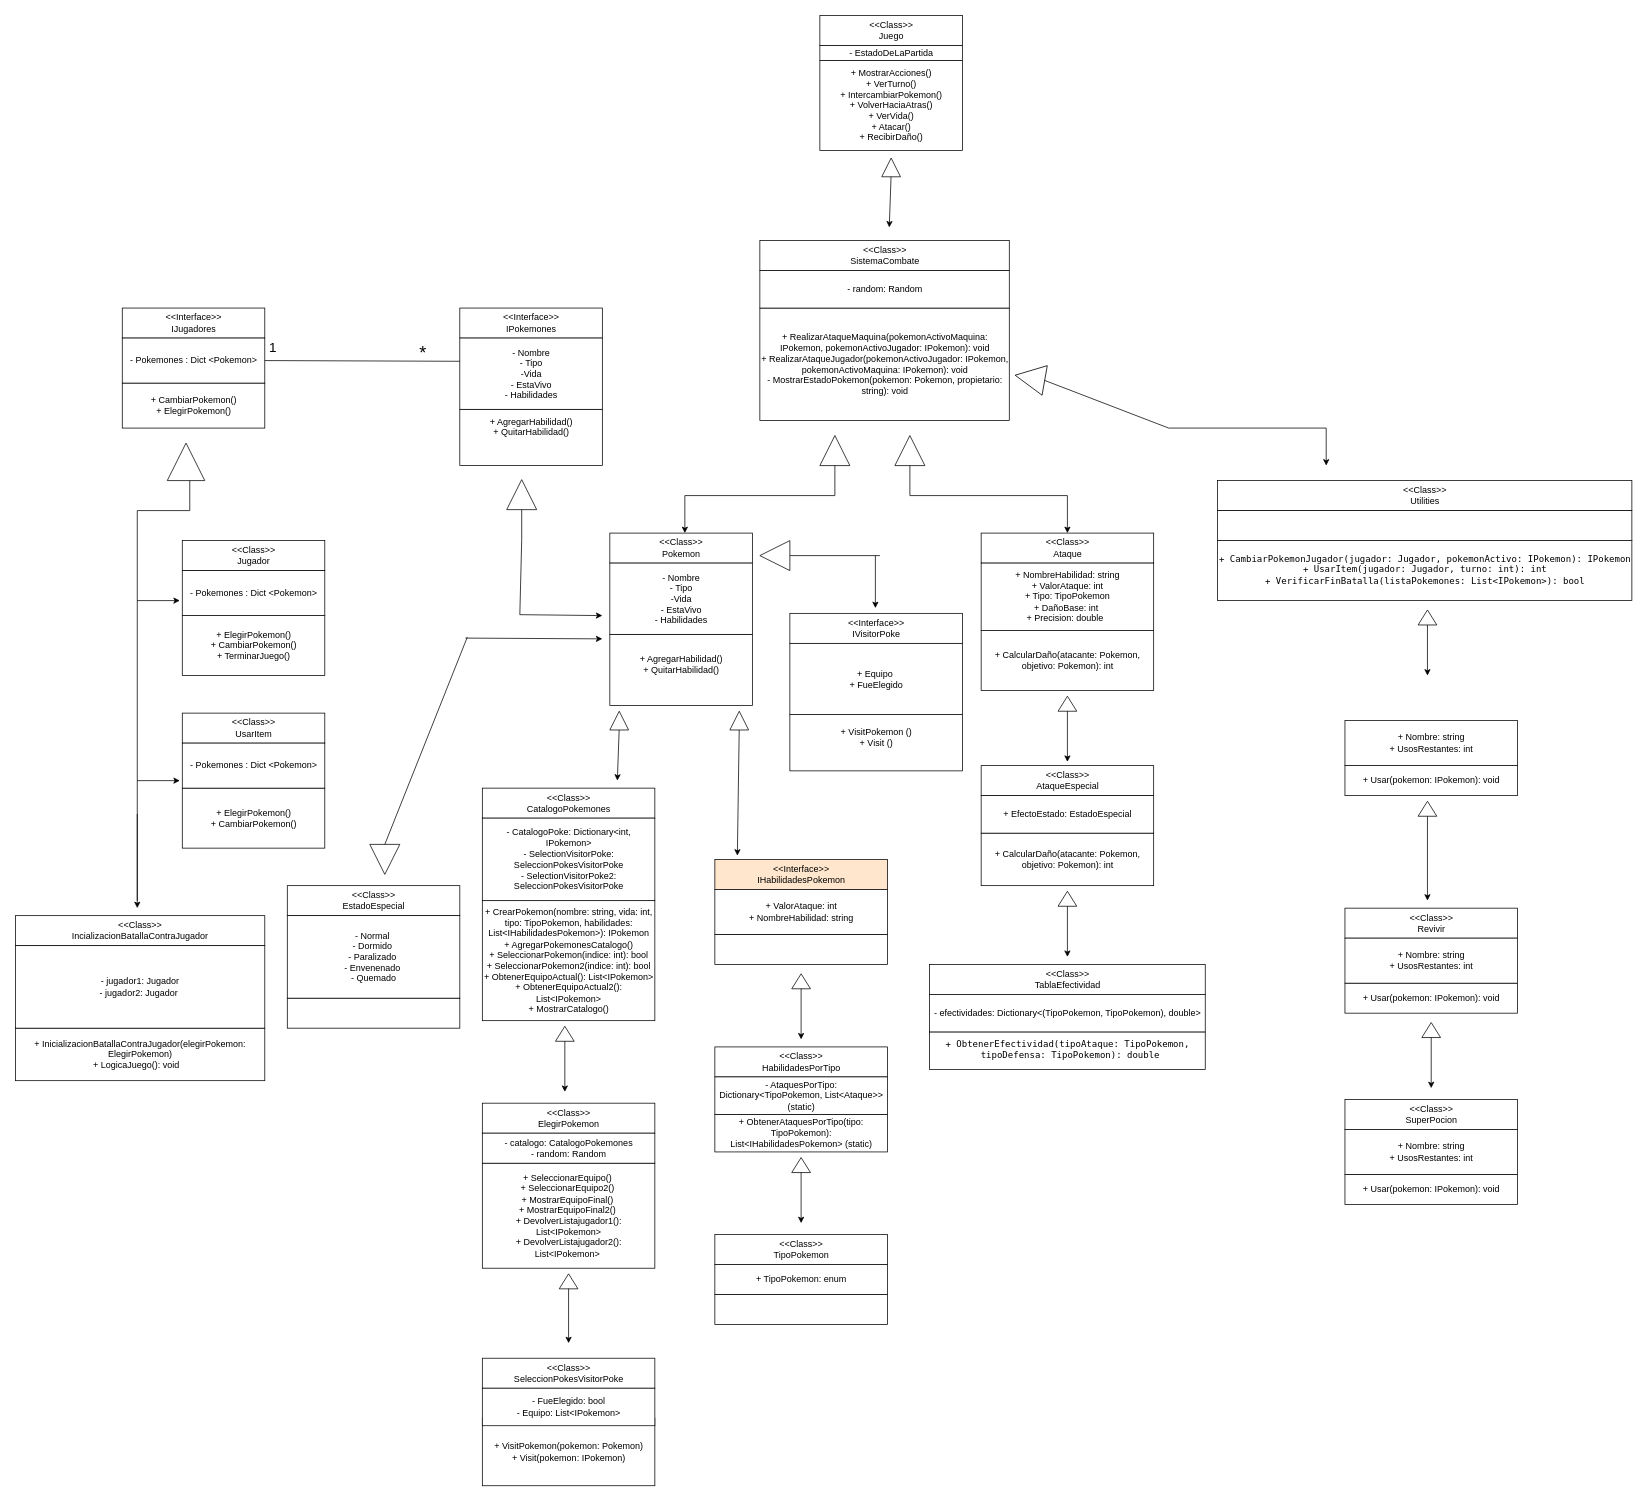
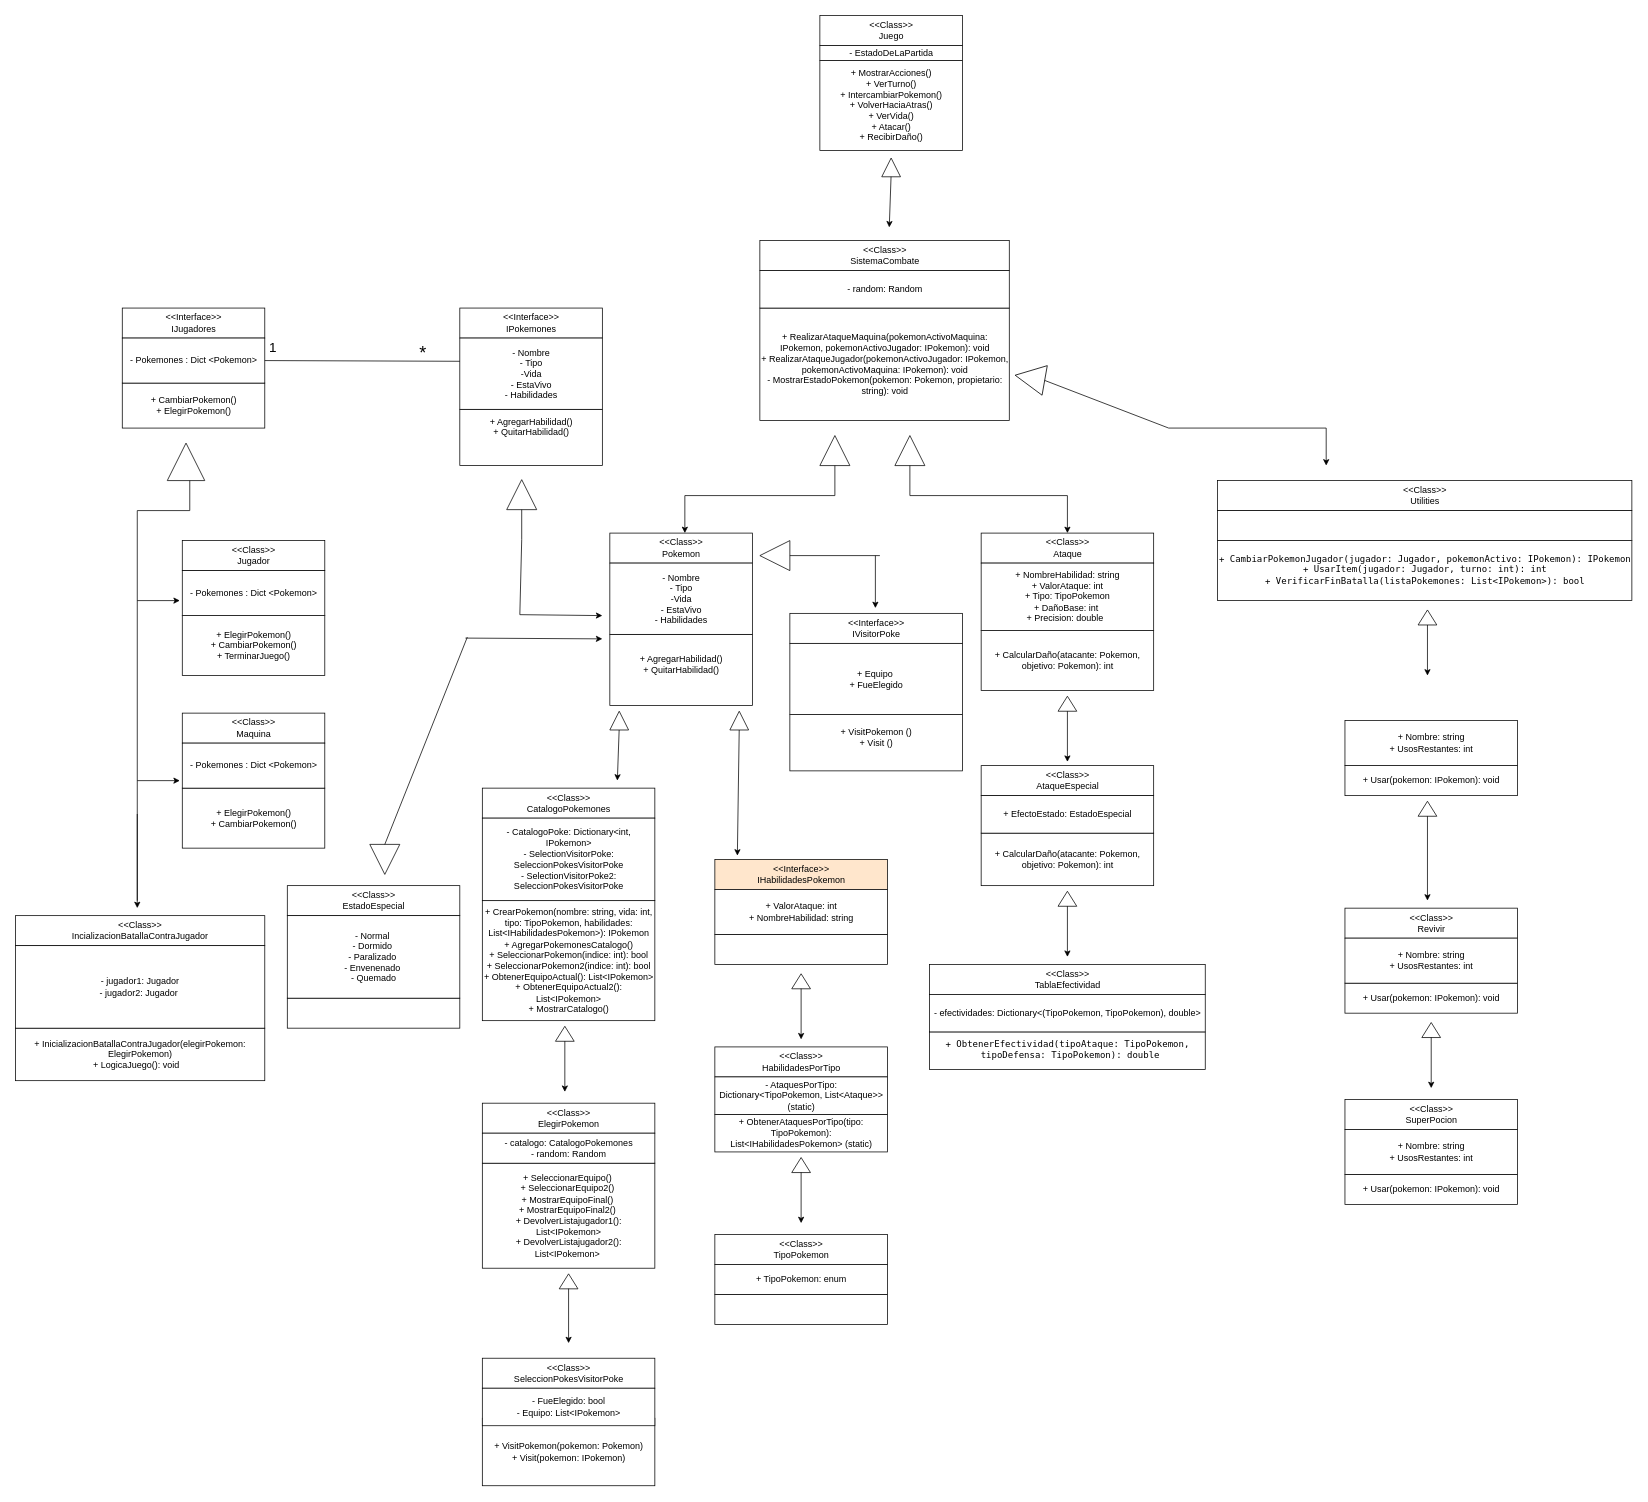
(254, 728) -> (254, 728)
